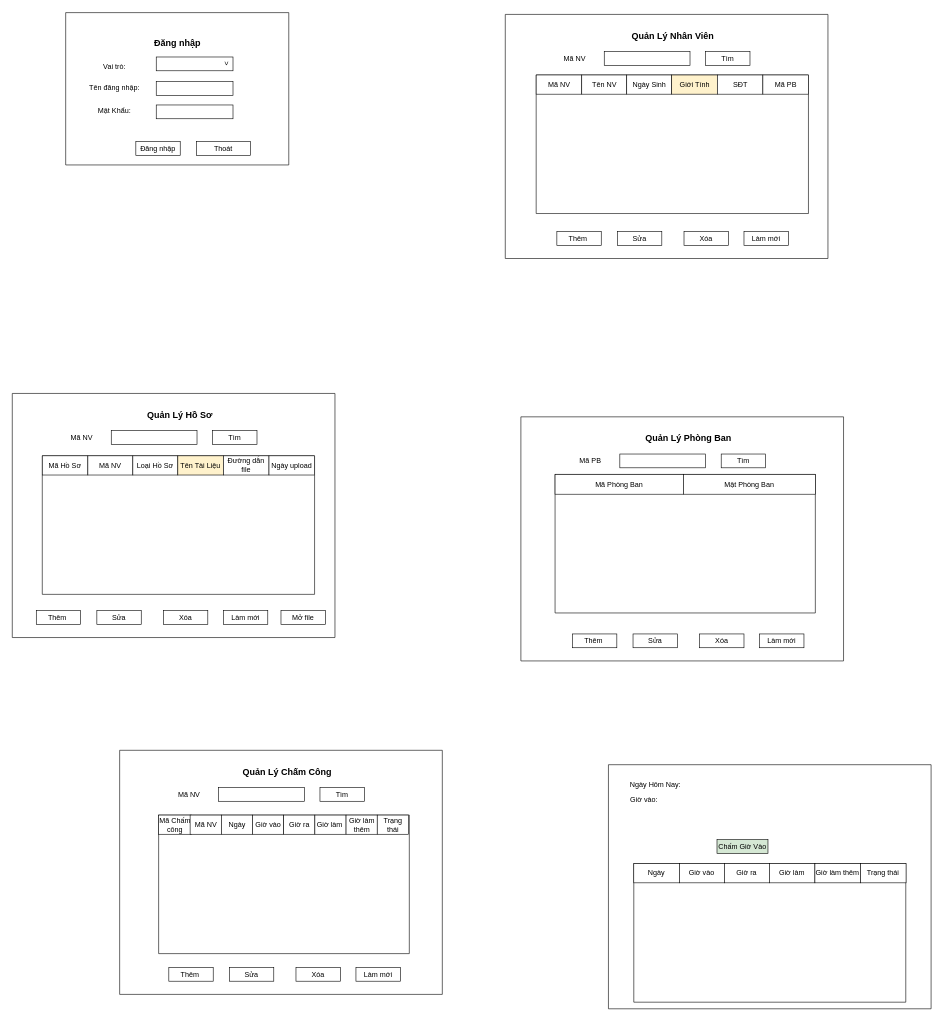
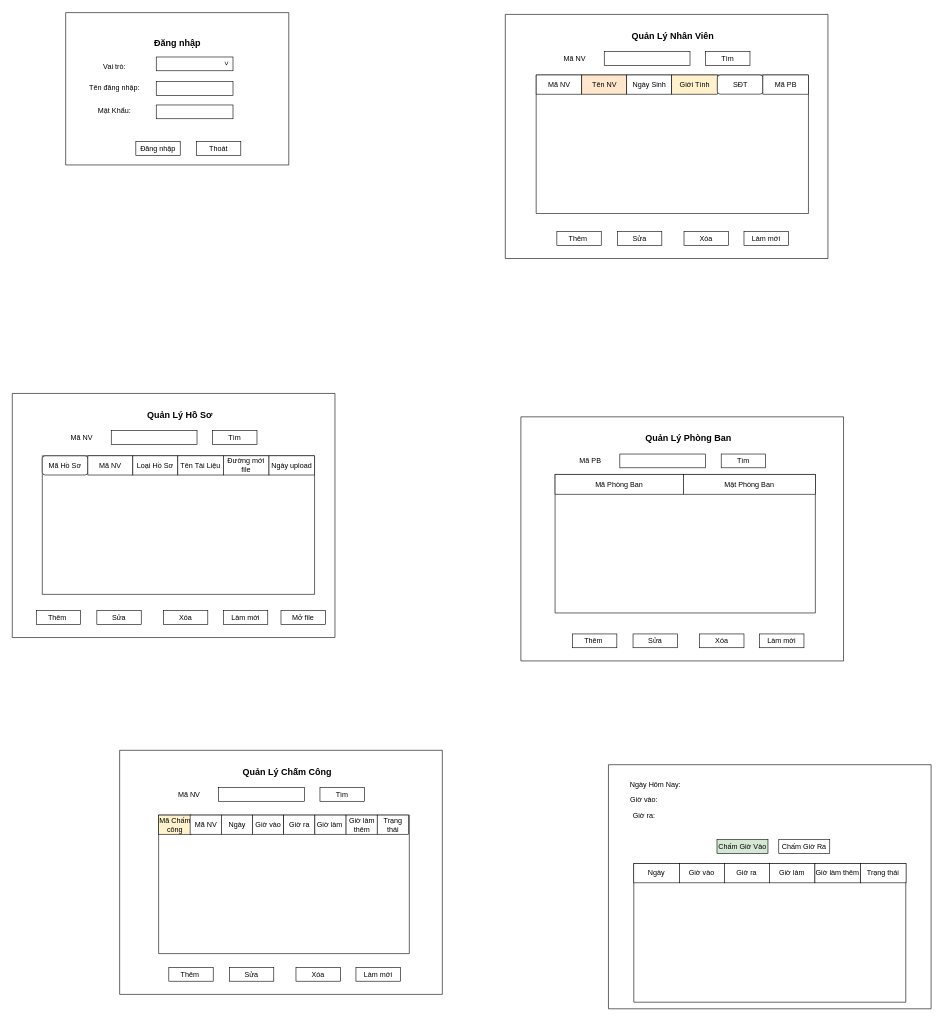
(605, 84) -> (605, 84)
(740, 84) -> (740, 84)
(224, 148) -> (219, 148)
(65, 465) -> (65, 465)
(201, 465) -> (201, 465)
(246, 465) -> (246, 465)
none -> (644, 816)
(175, 825) -> (175, 825)
none -> (805, 847)
